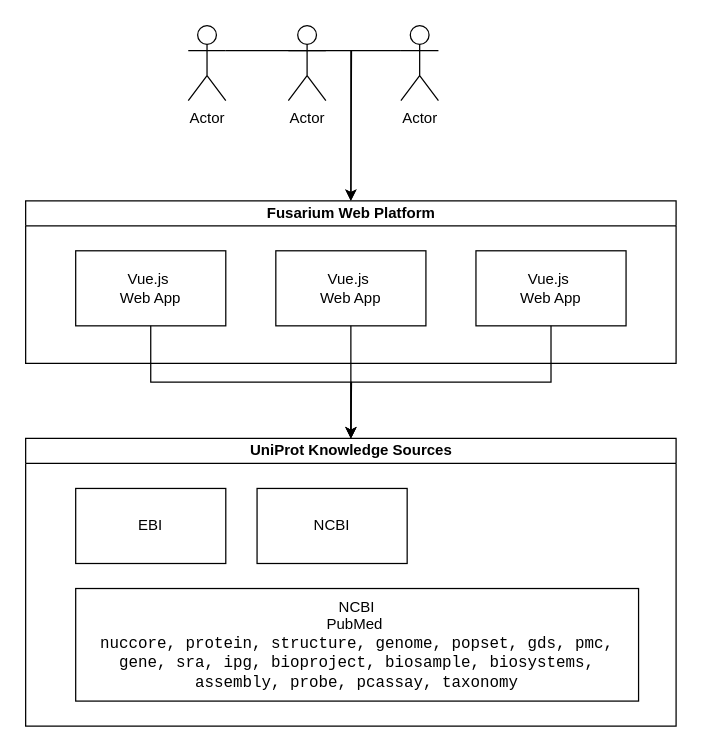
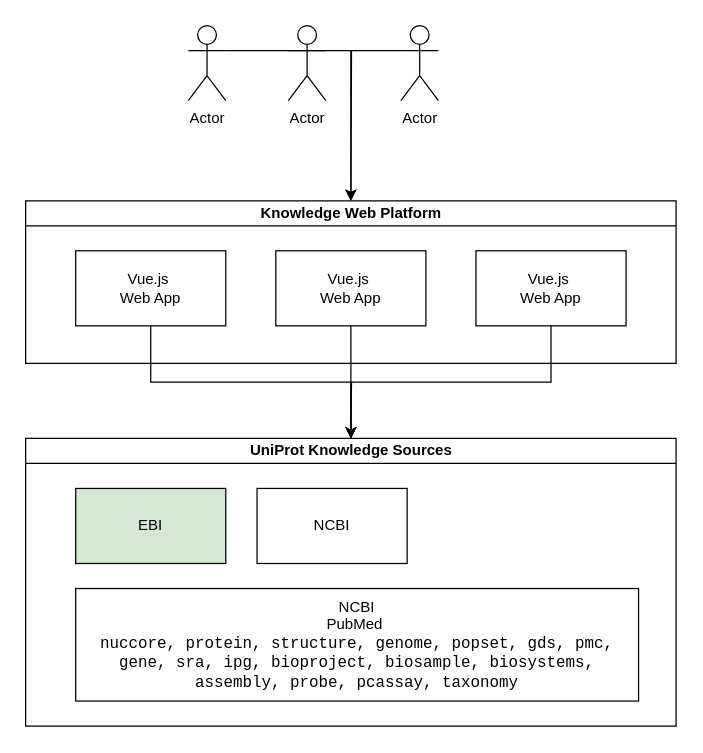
(351, 213) -> (351, 213)
(151, 526) -> (151, 526)
